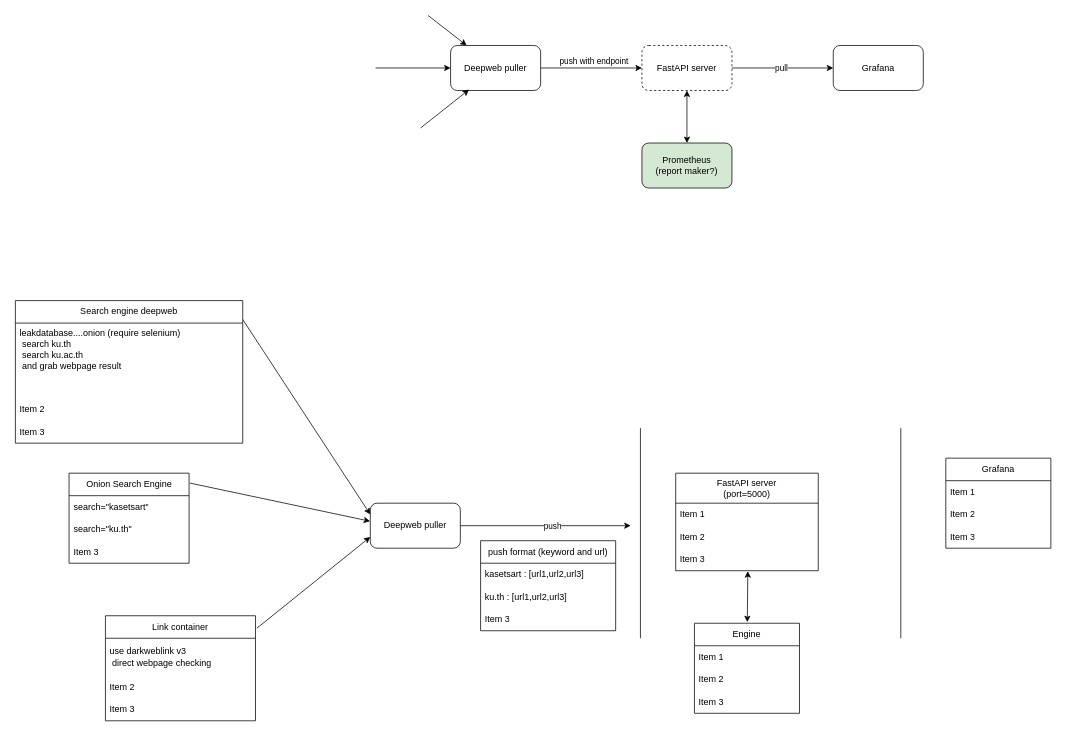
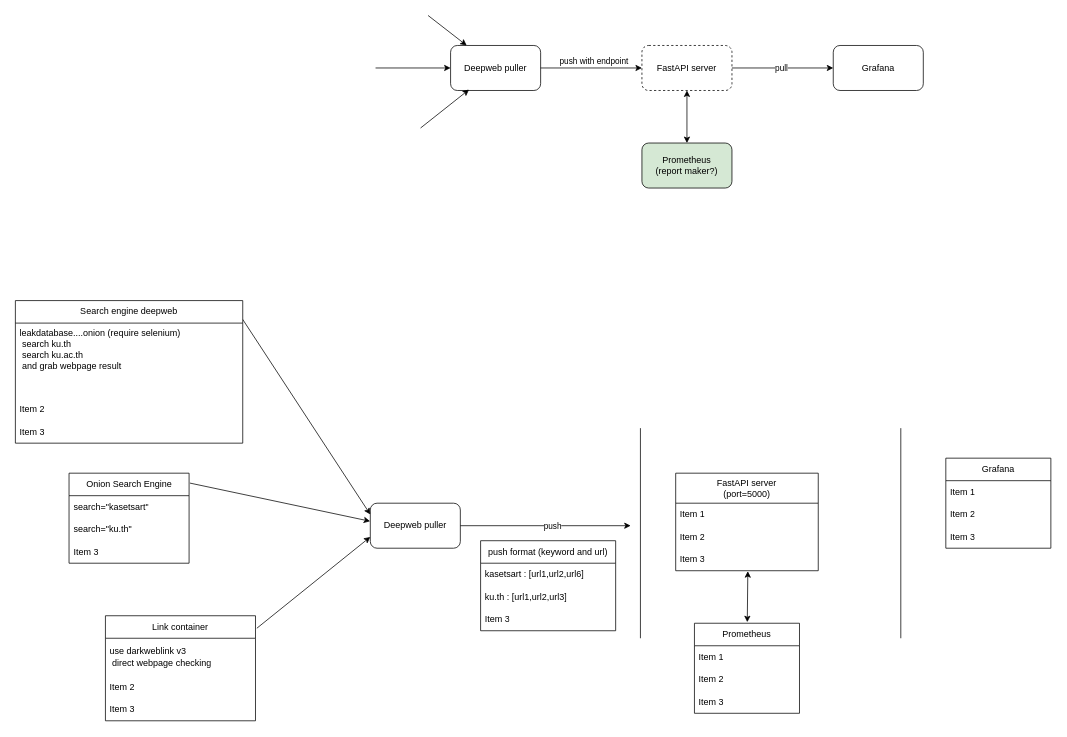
(546, 574) -> (546, 574)
(747, 634) -> (747, 634)
